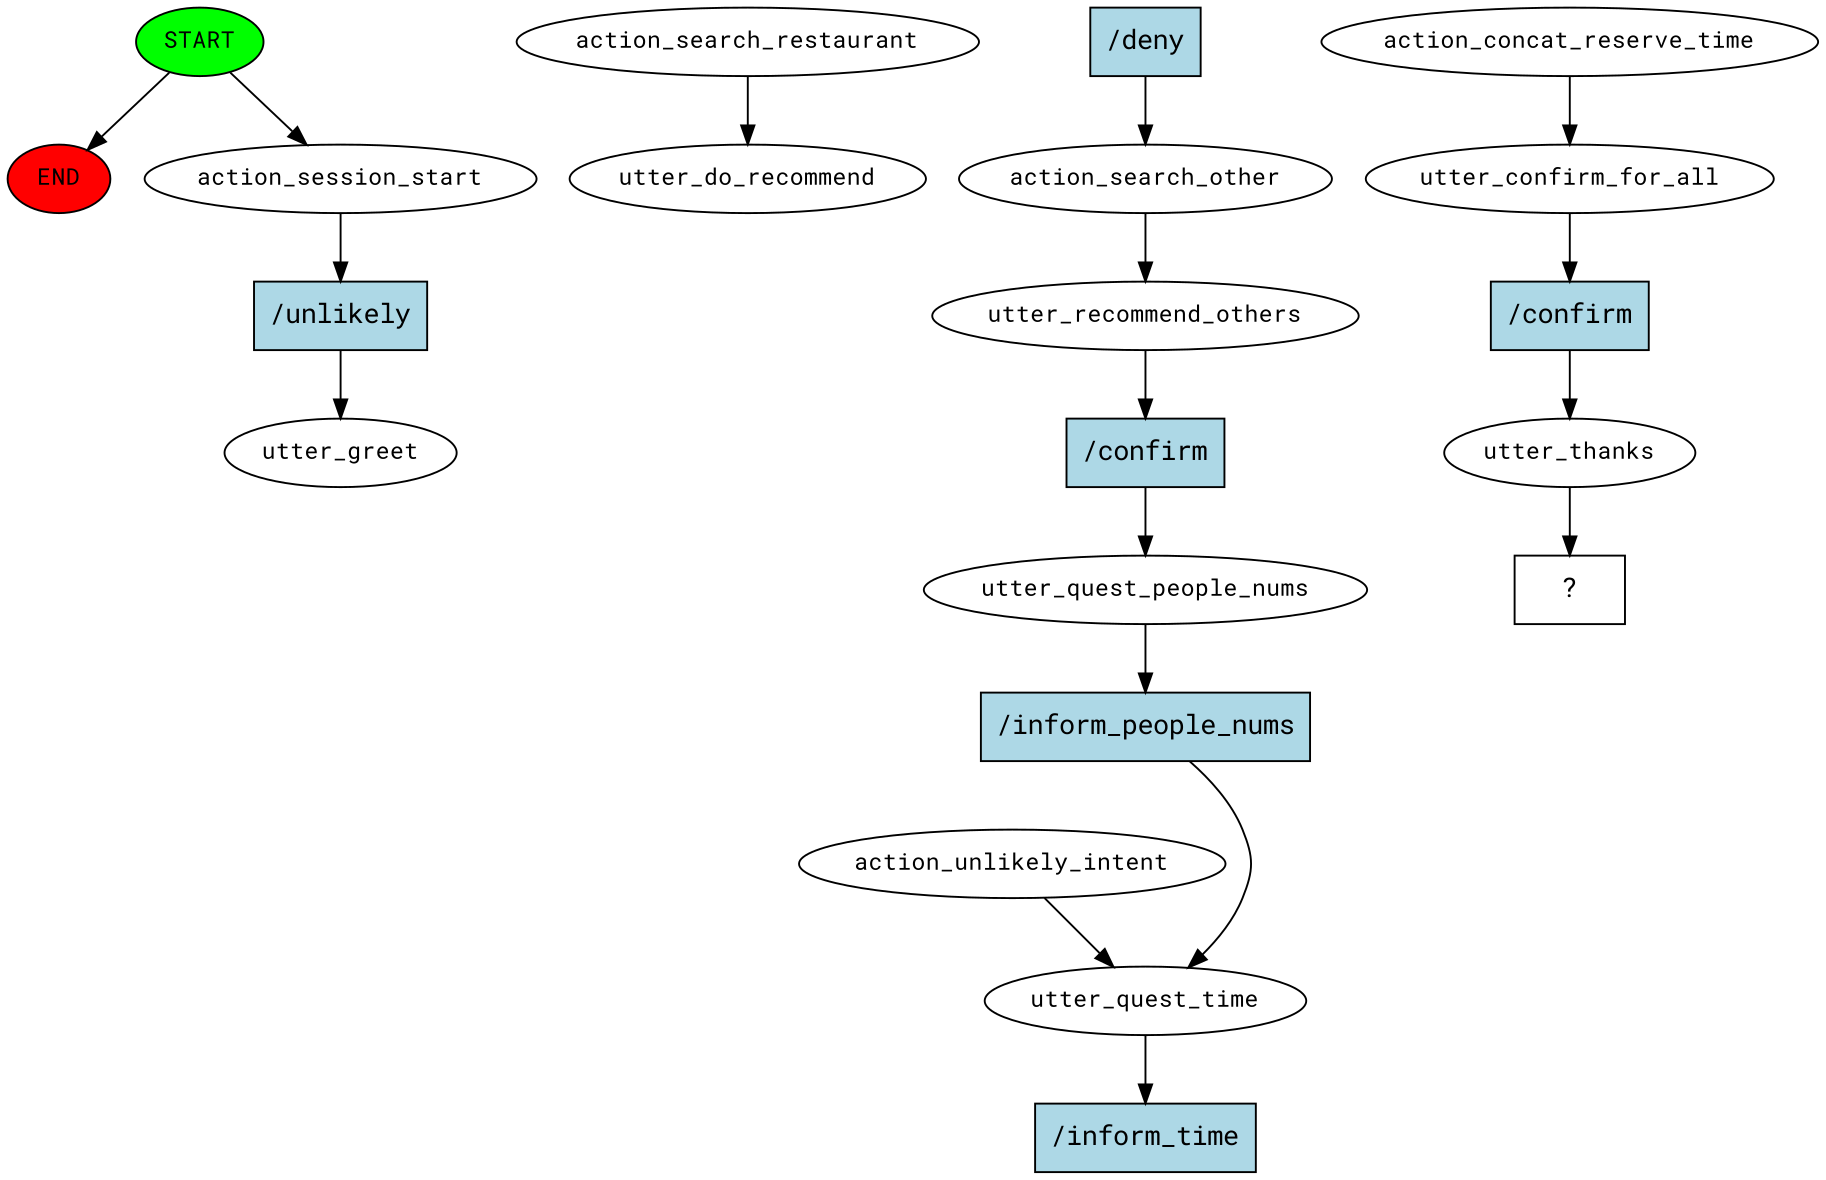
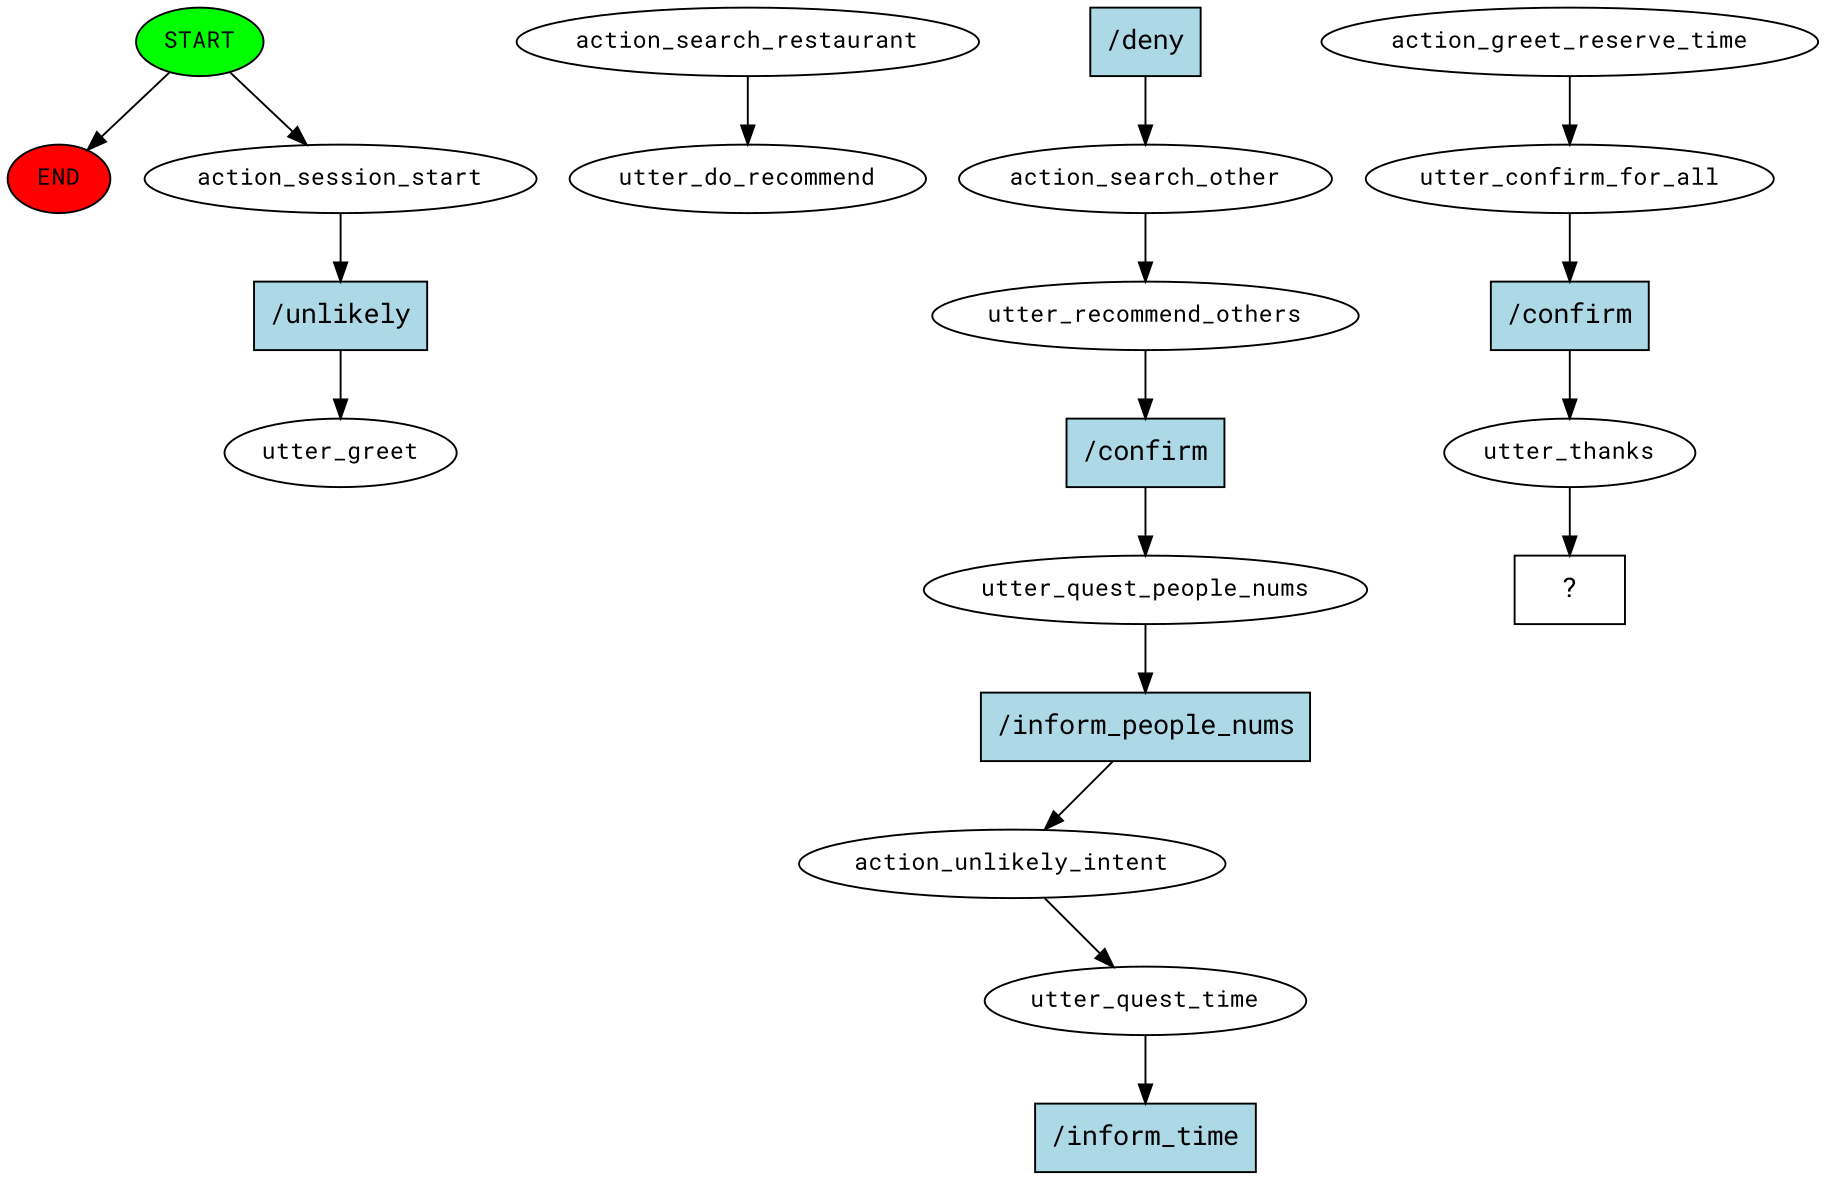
(1570, 42) -> (1570, 42)
(1250, 855) -> (1086, 789)
